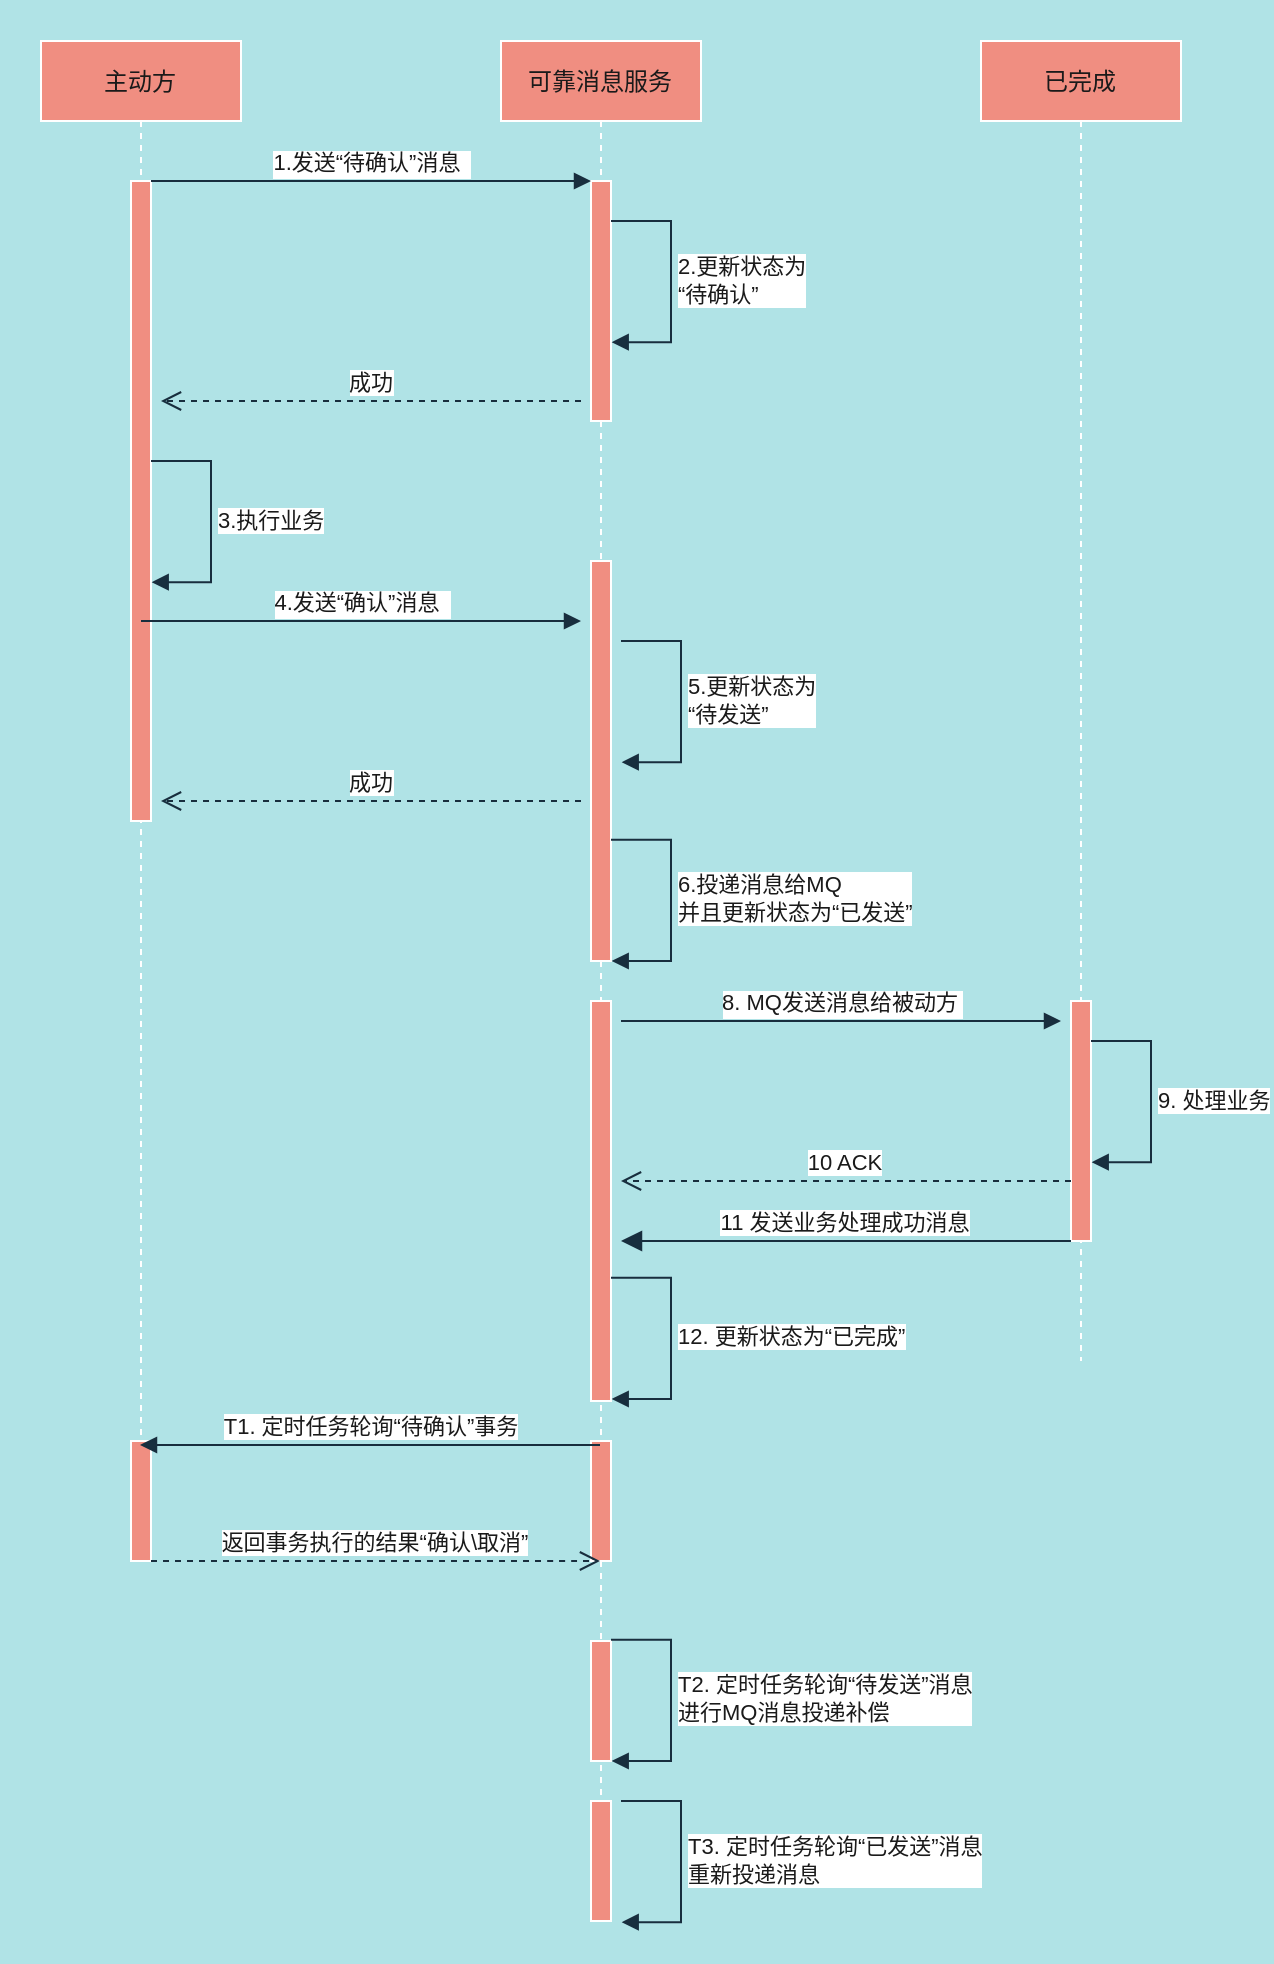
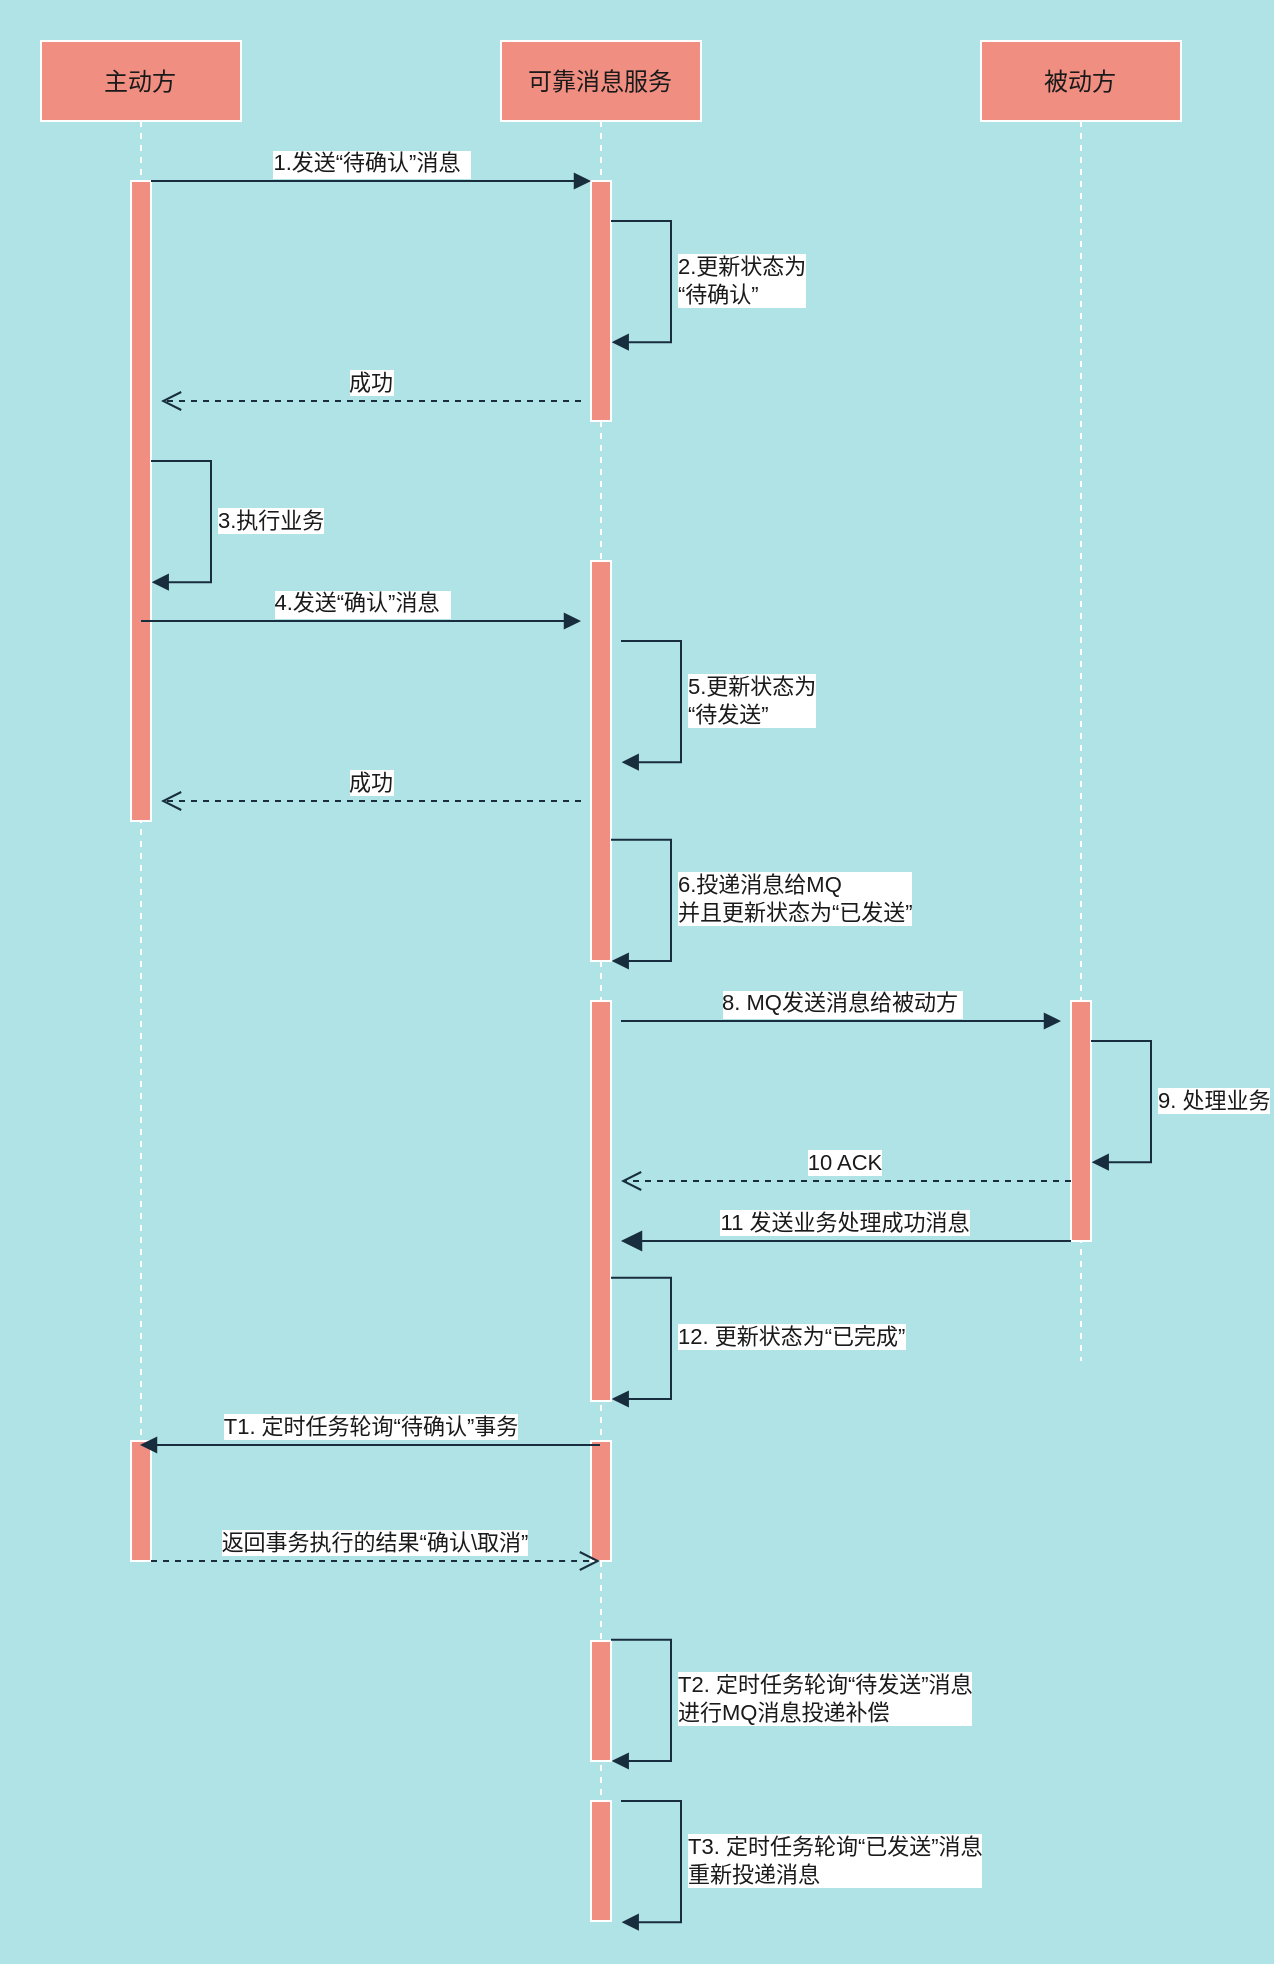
(1080, 82) -> (1080, 82)
